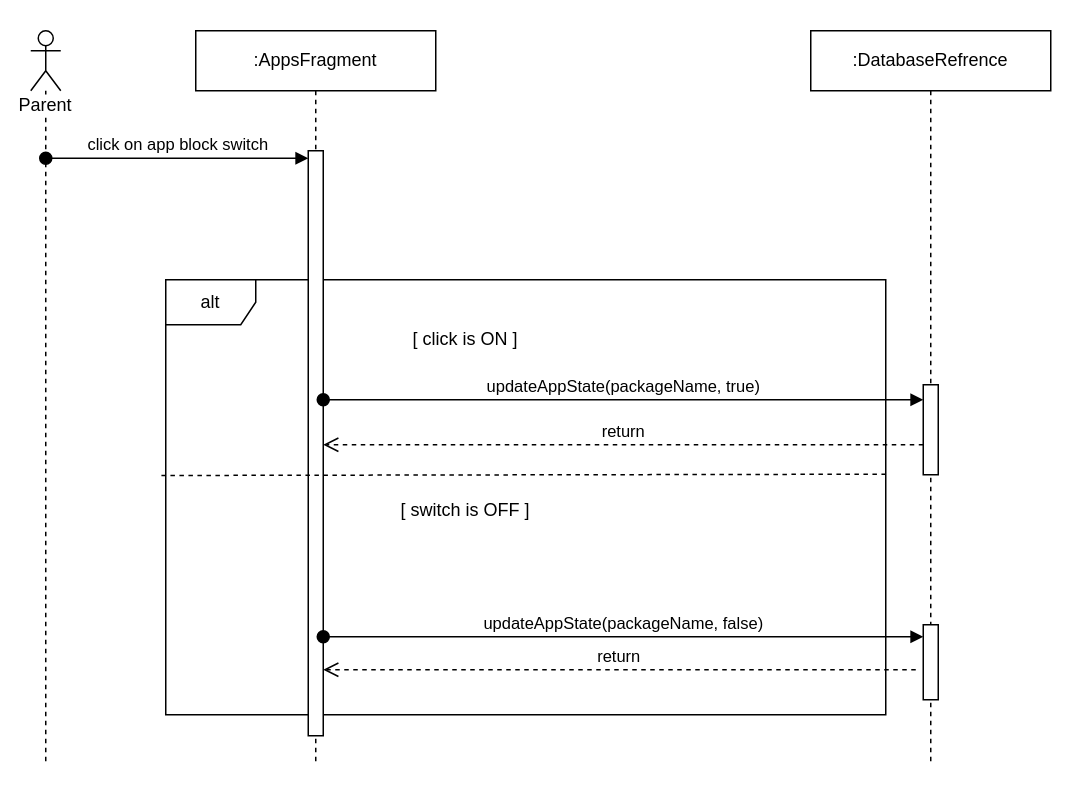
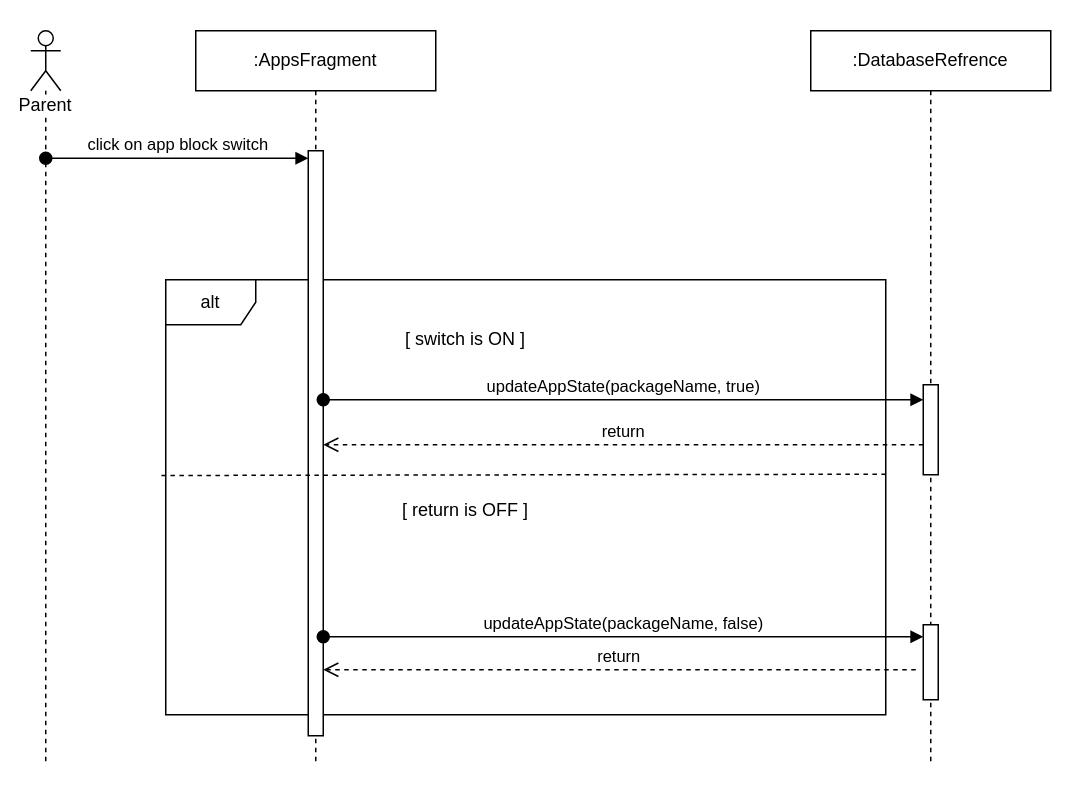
(466, 340) -> (466, 340)
(466, 511) -> (466, 511)
